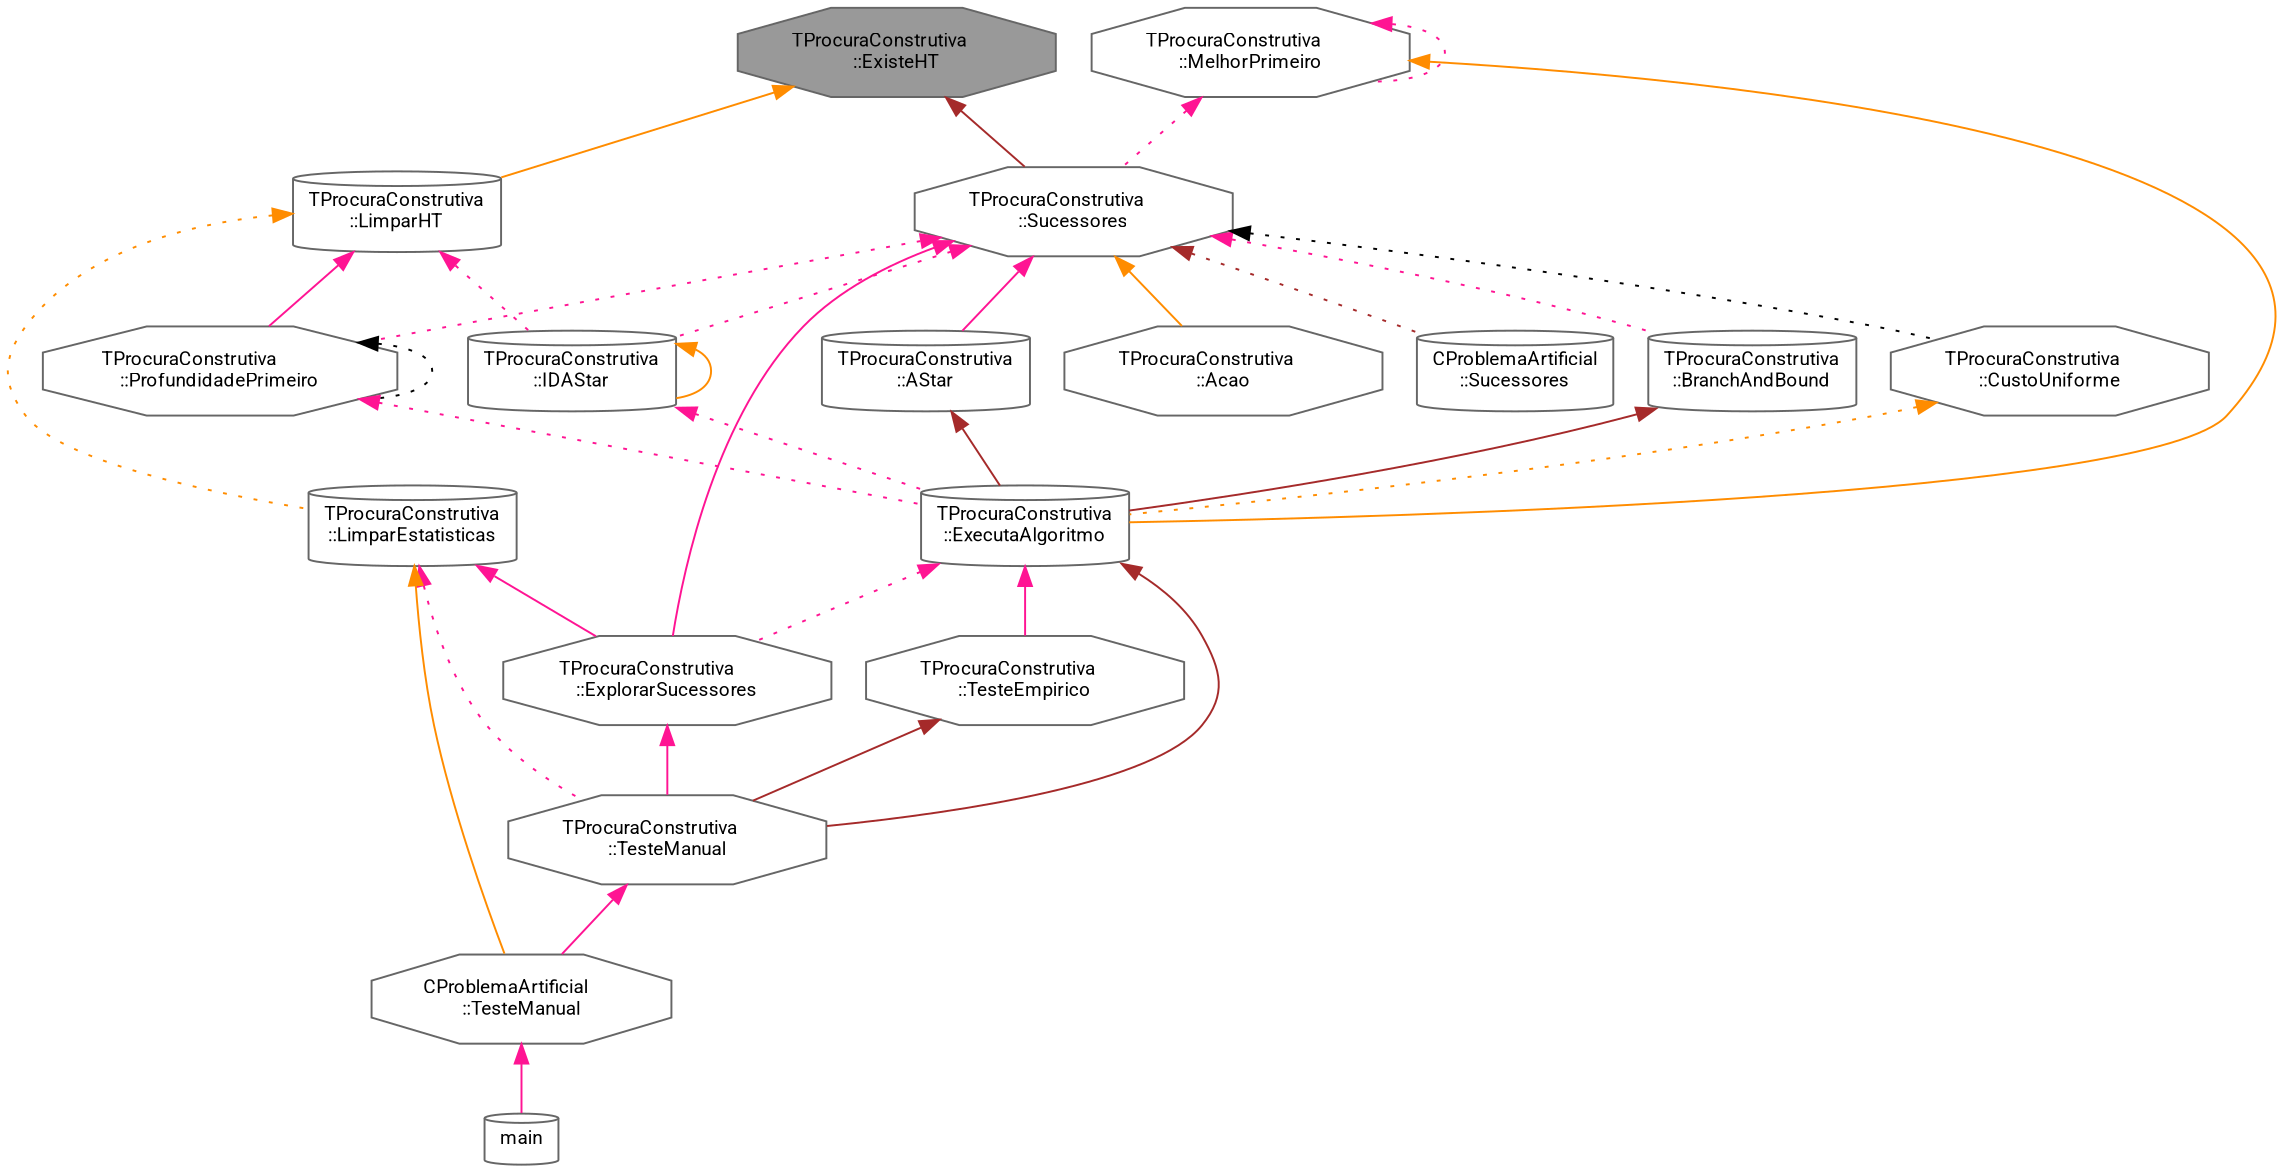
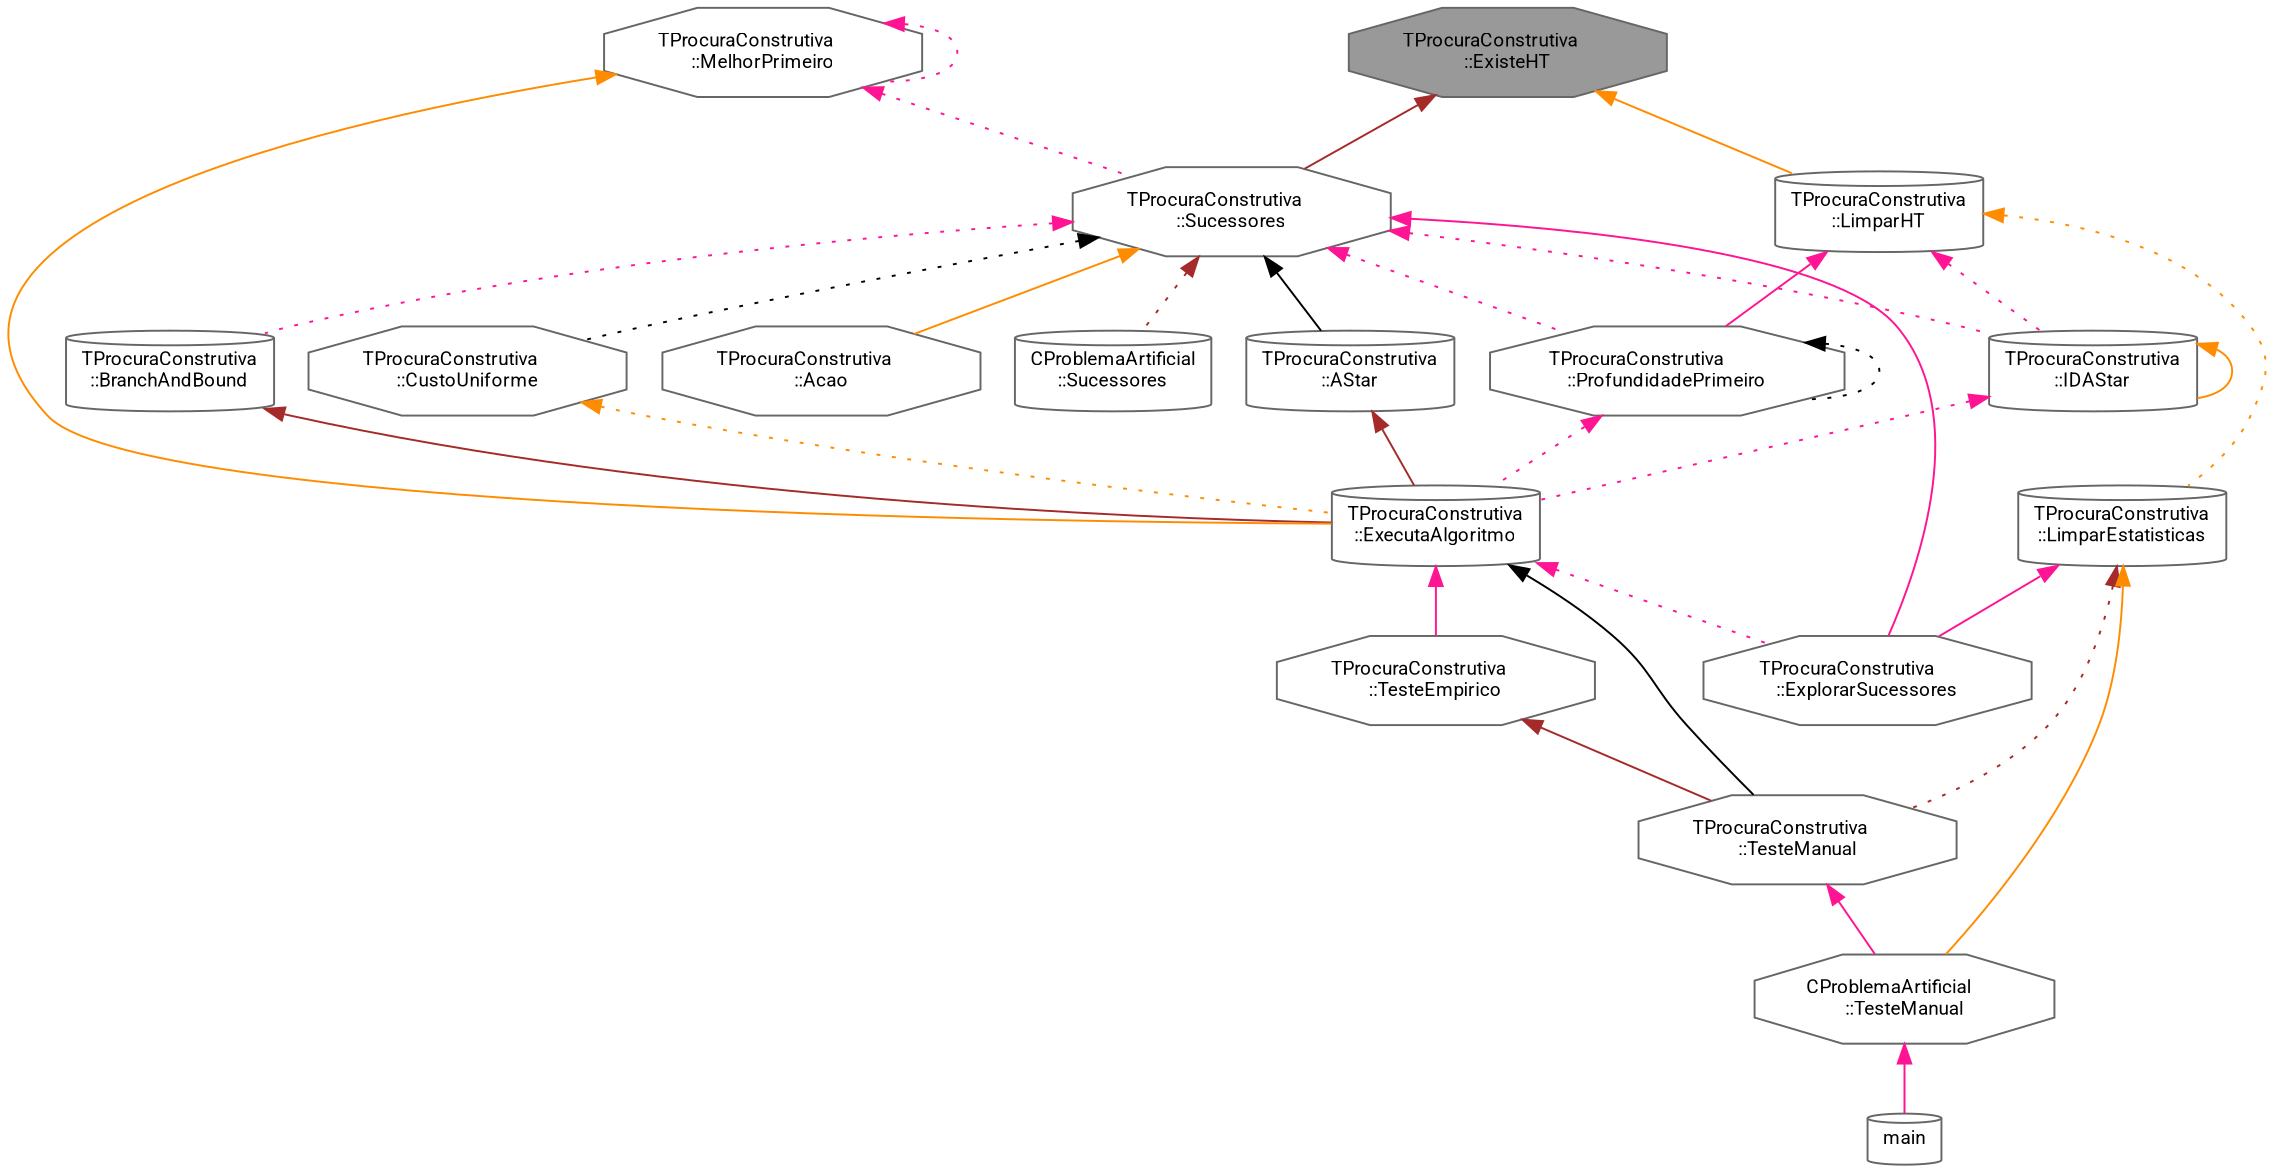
(990, 301) -> (1299, 302)
(477, 712) -> (2046, 728)
(667, 770) -> none
(1112, 774) -> (1649, 675)
